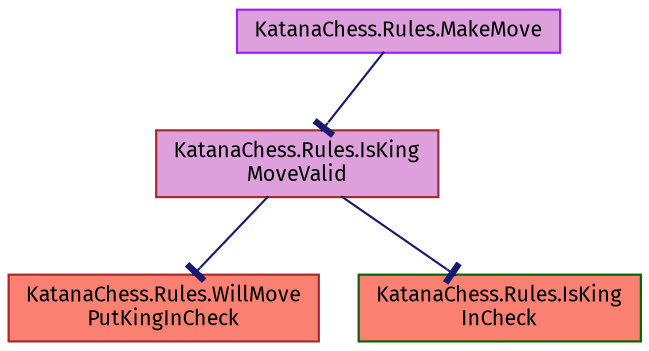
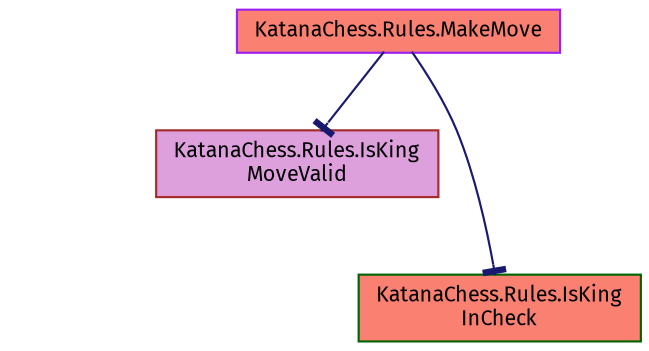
(399, 31) -> (399, 31)
(394, 233) -> (465, 153)
(164, 308) -> none
